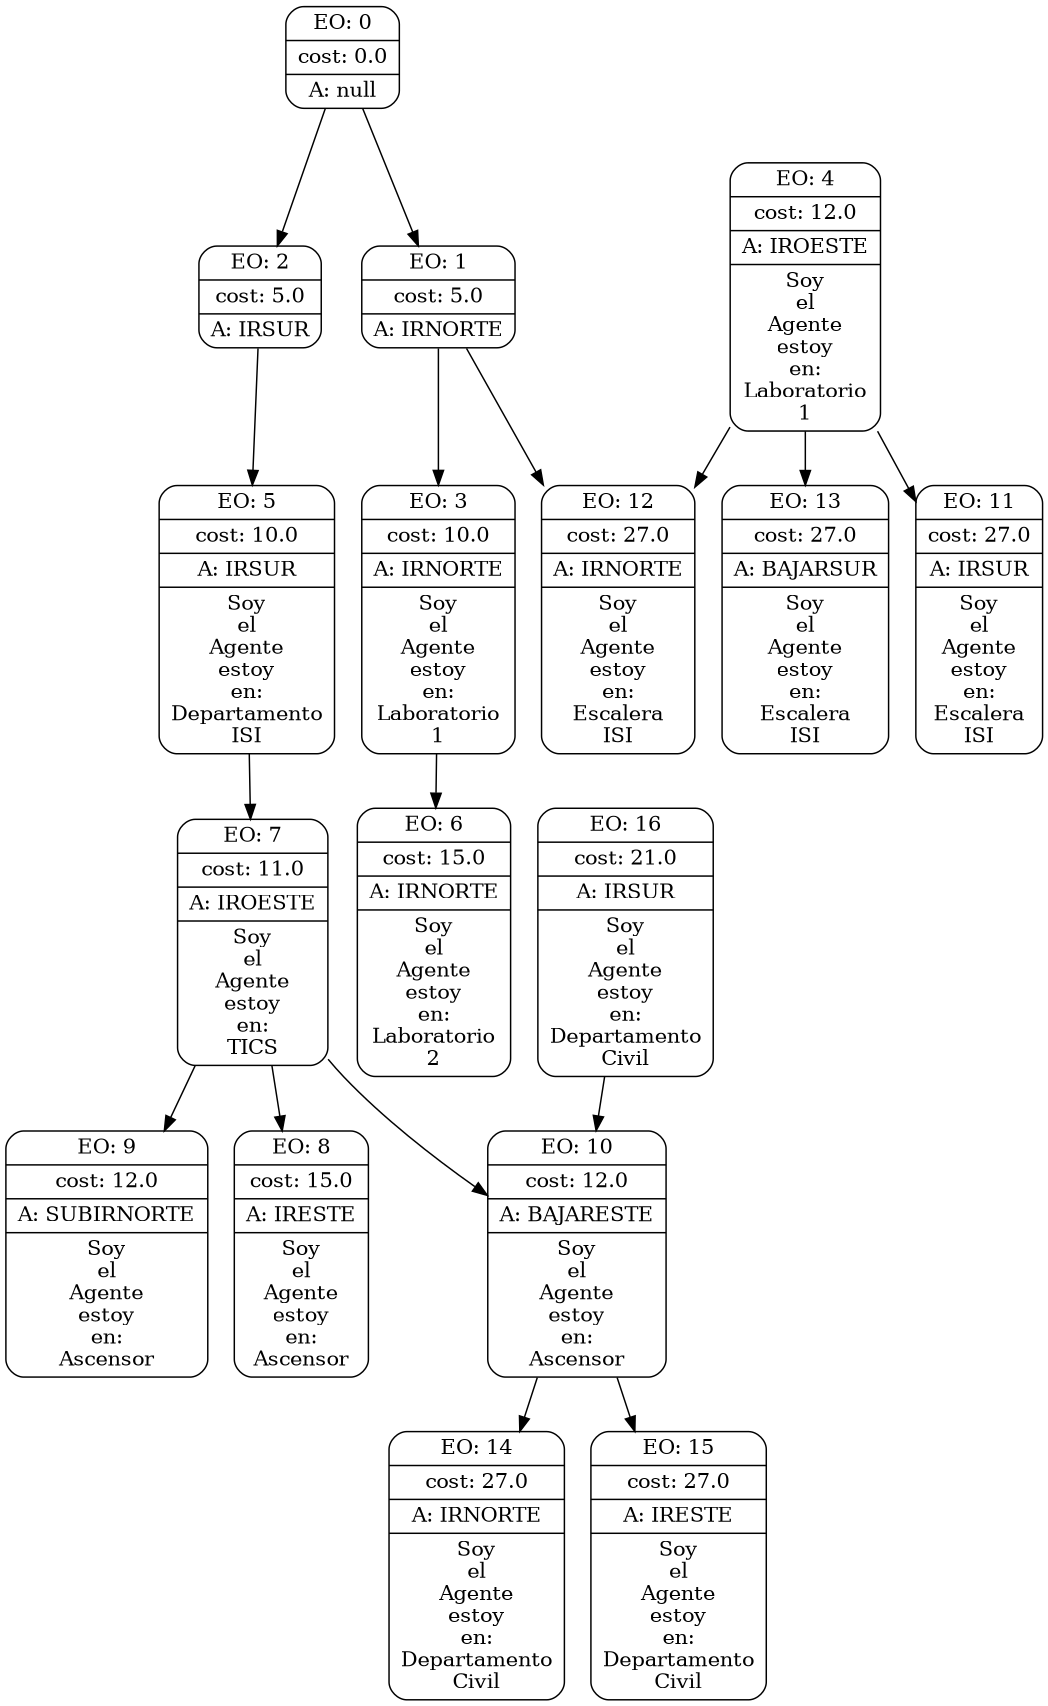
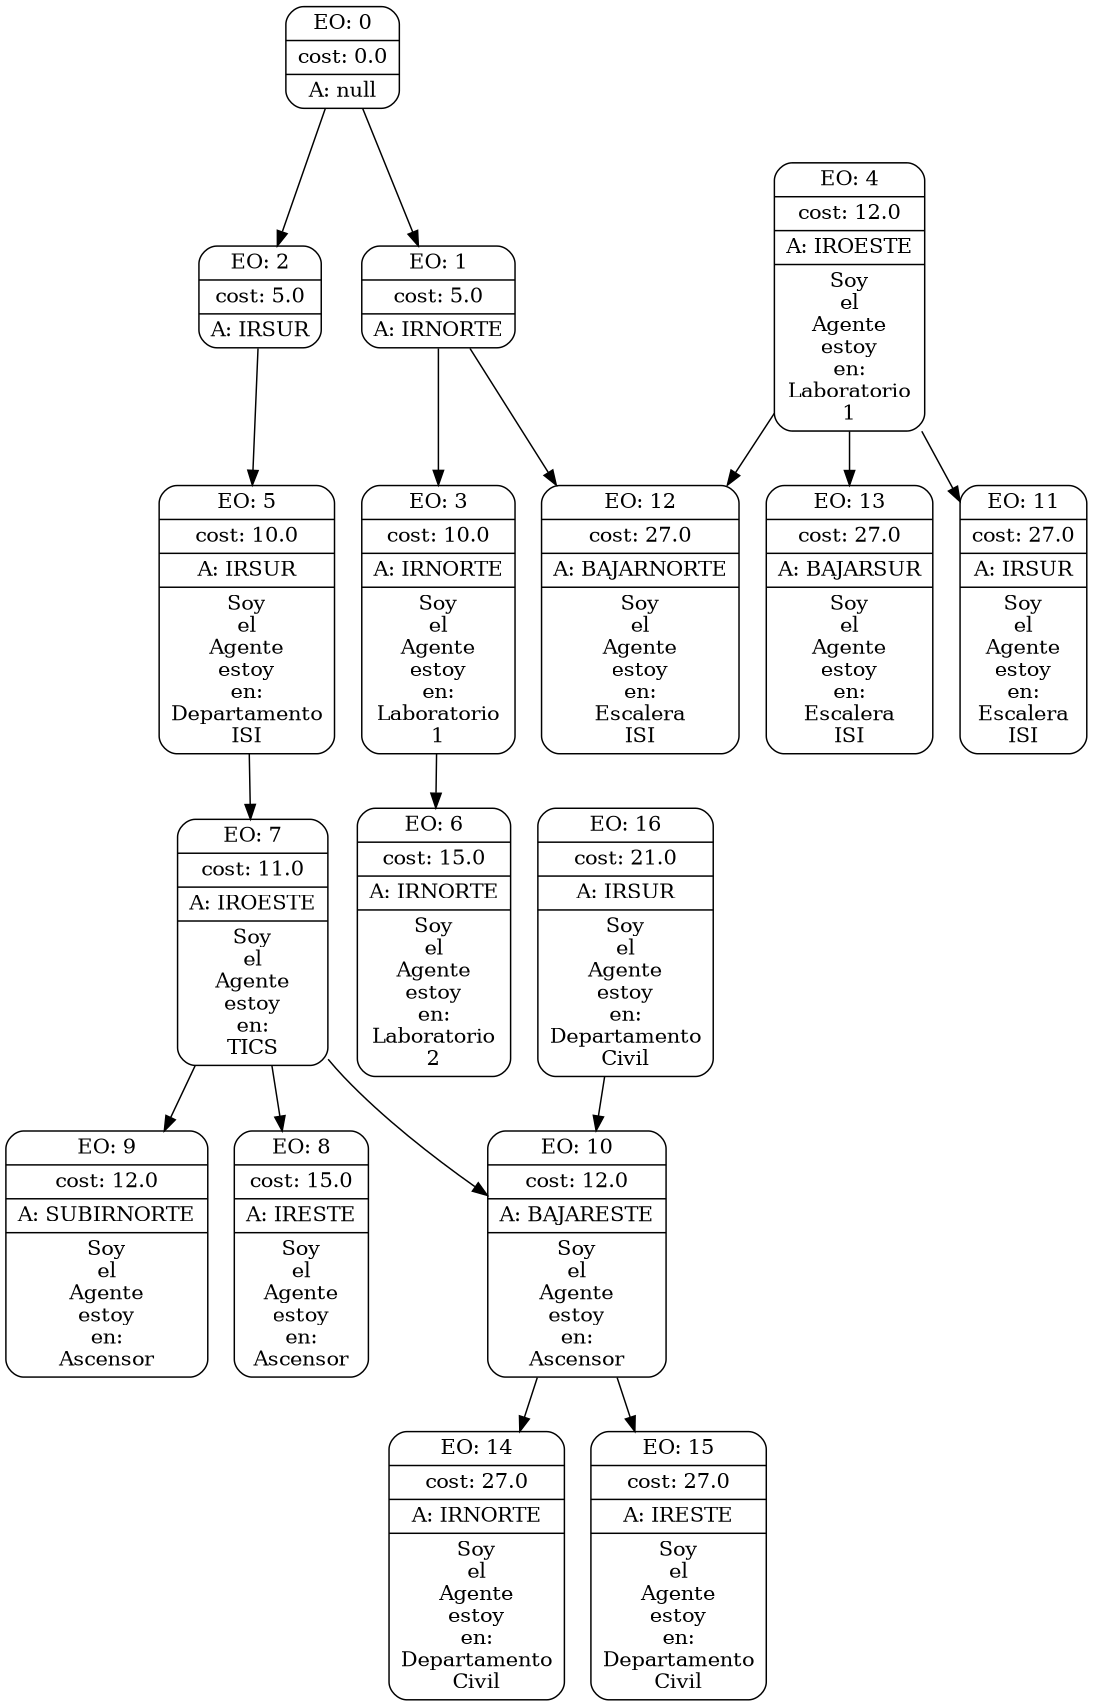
(618, 570) -> (640, 570)
